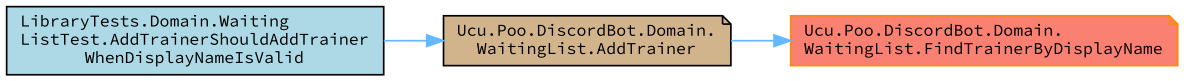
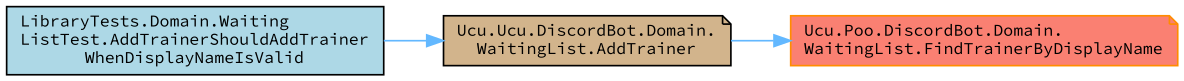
(587, 41) -> (587, 41)
